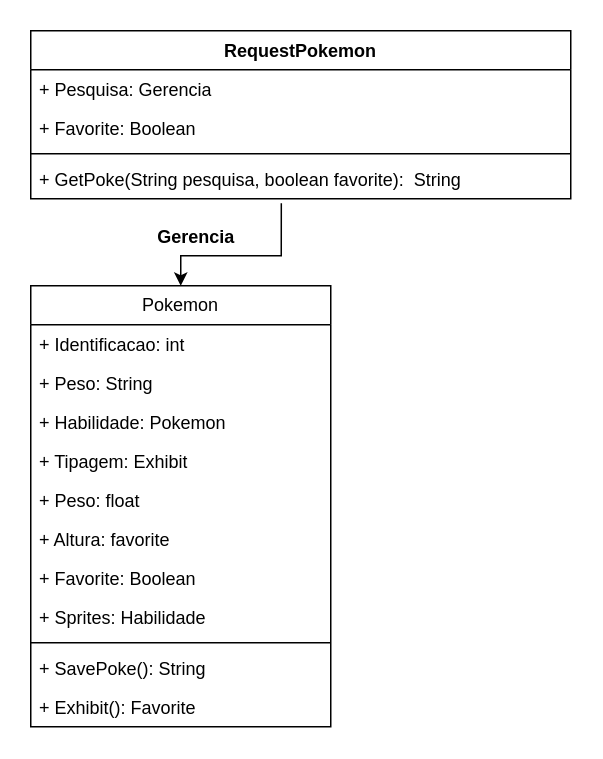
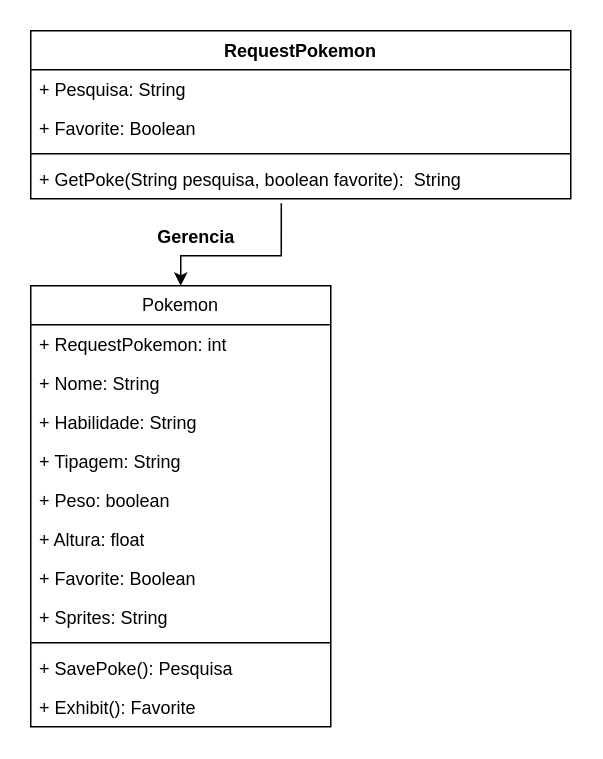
(129, 91) -> (119, 91)
(127, 346) -> (136, 346)
(100, 384) -> (100, 384)
(131, 423) -> (123, 423)
(116, 463) -> (114, 463)
(95, 501) -> (105, 501)
(119, 541) -> (104, 541)
(129, 619) -> (114, 619)
(130, 669) -> (141, 669)
